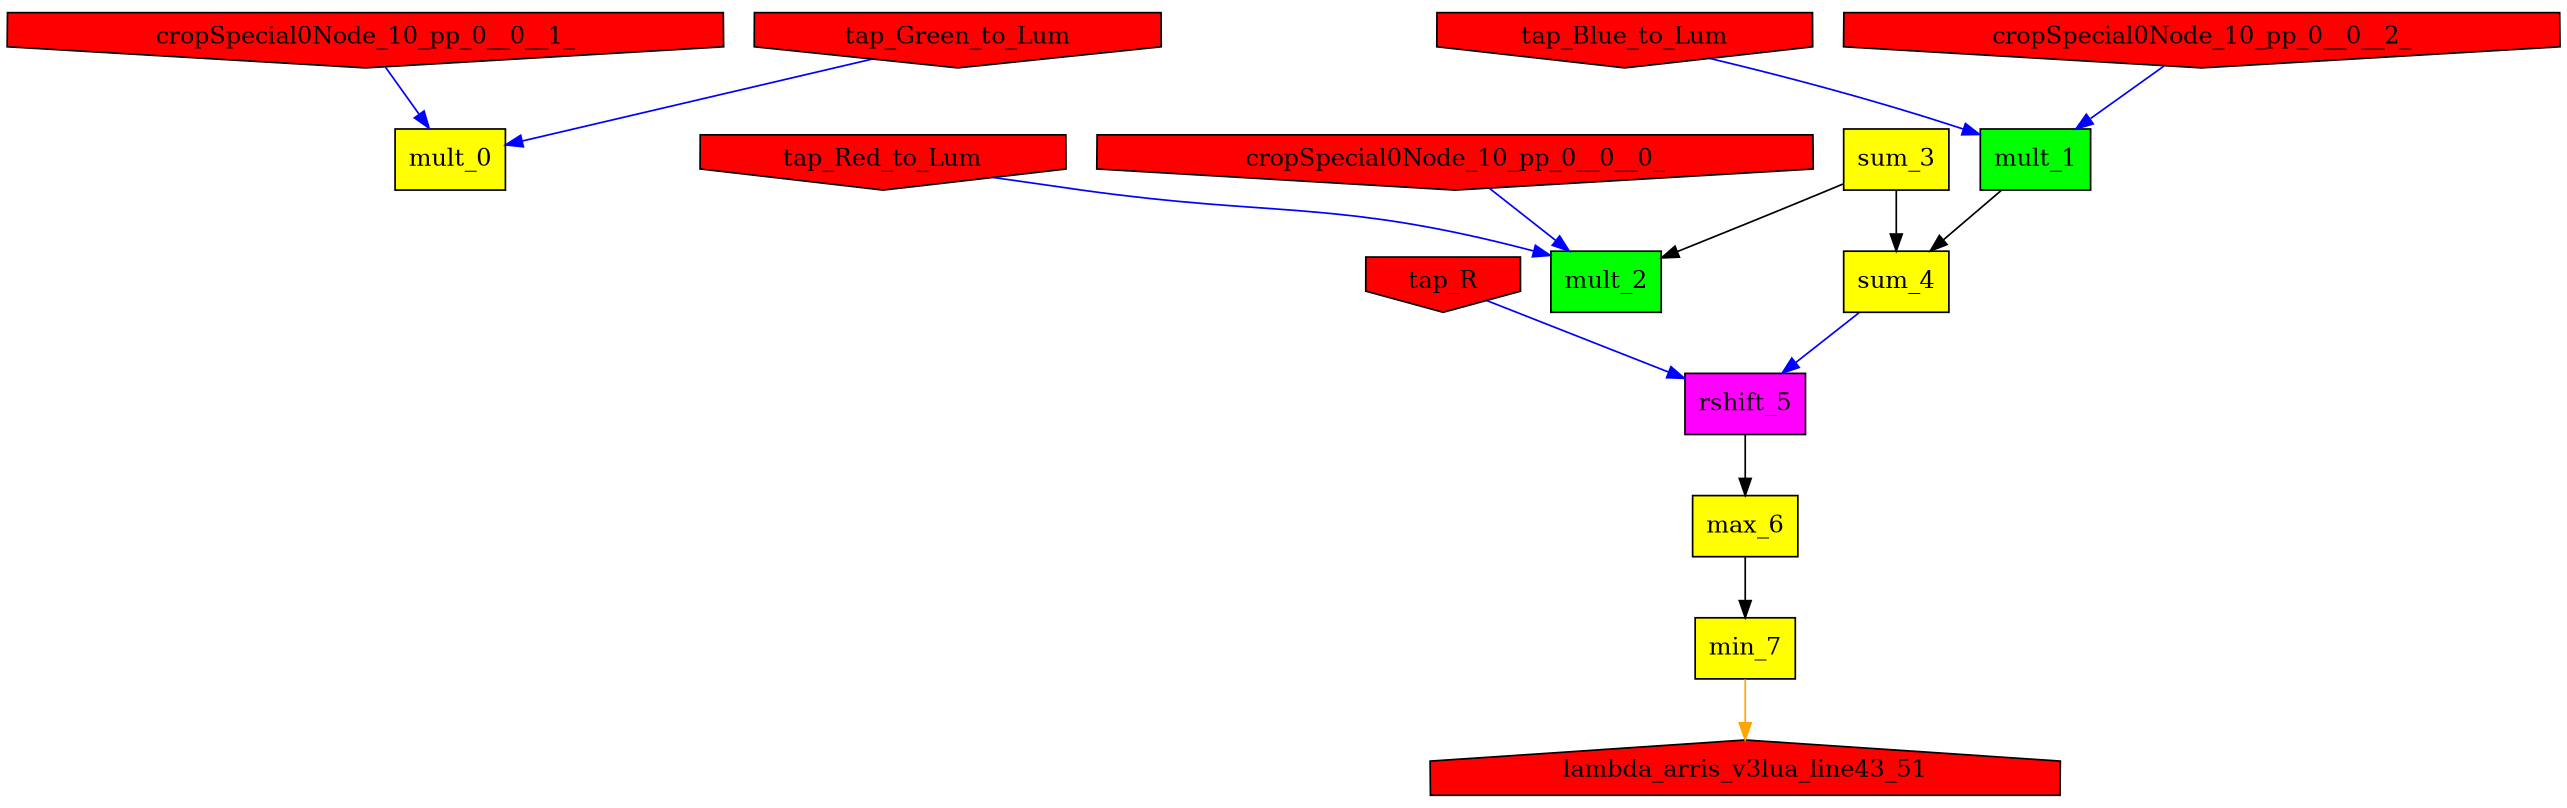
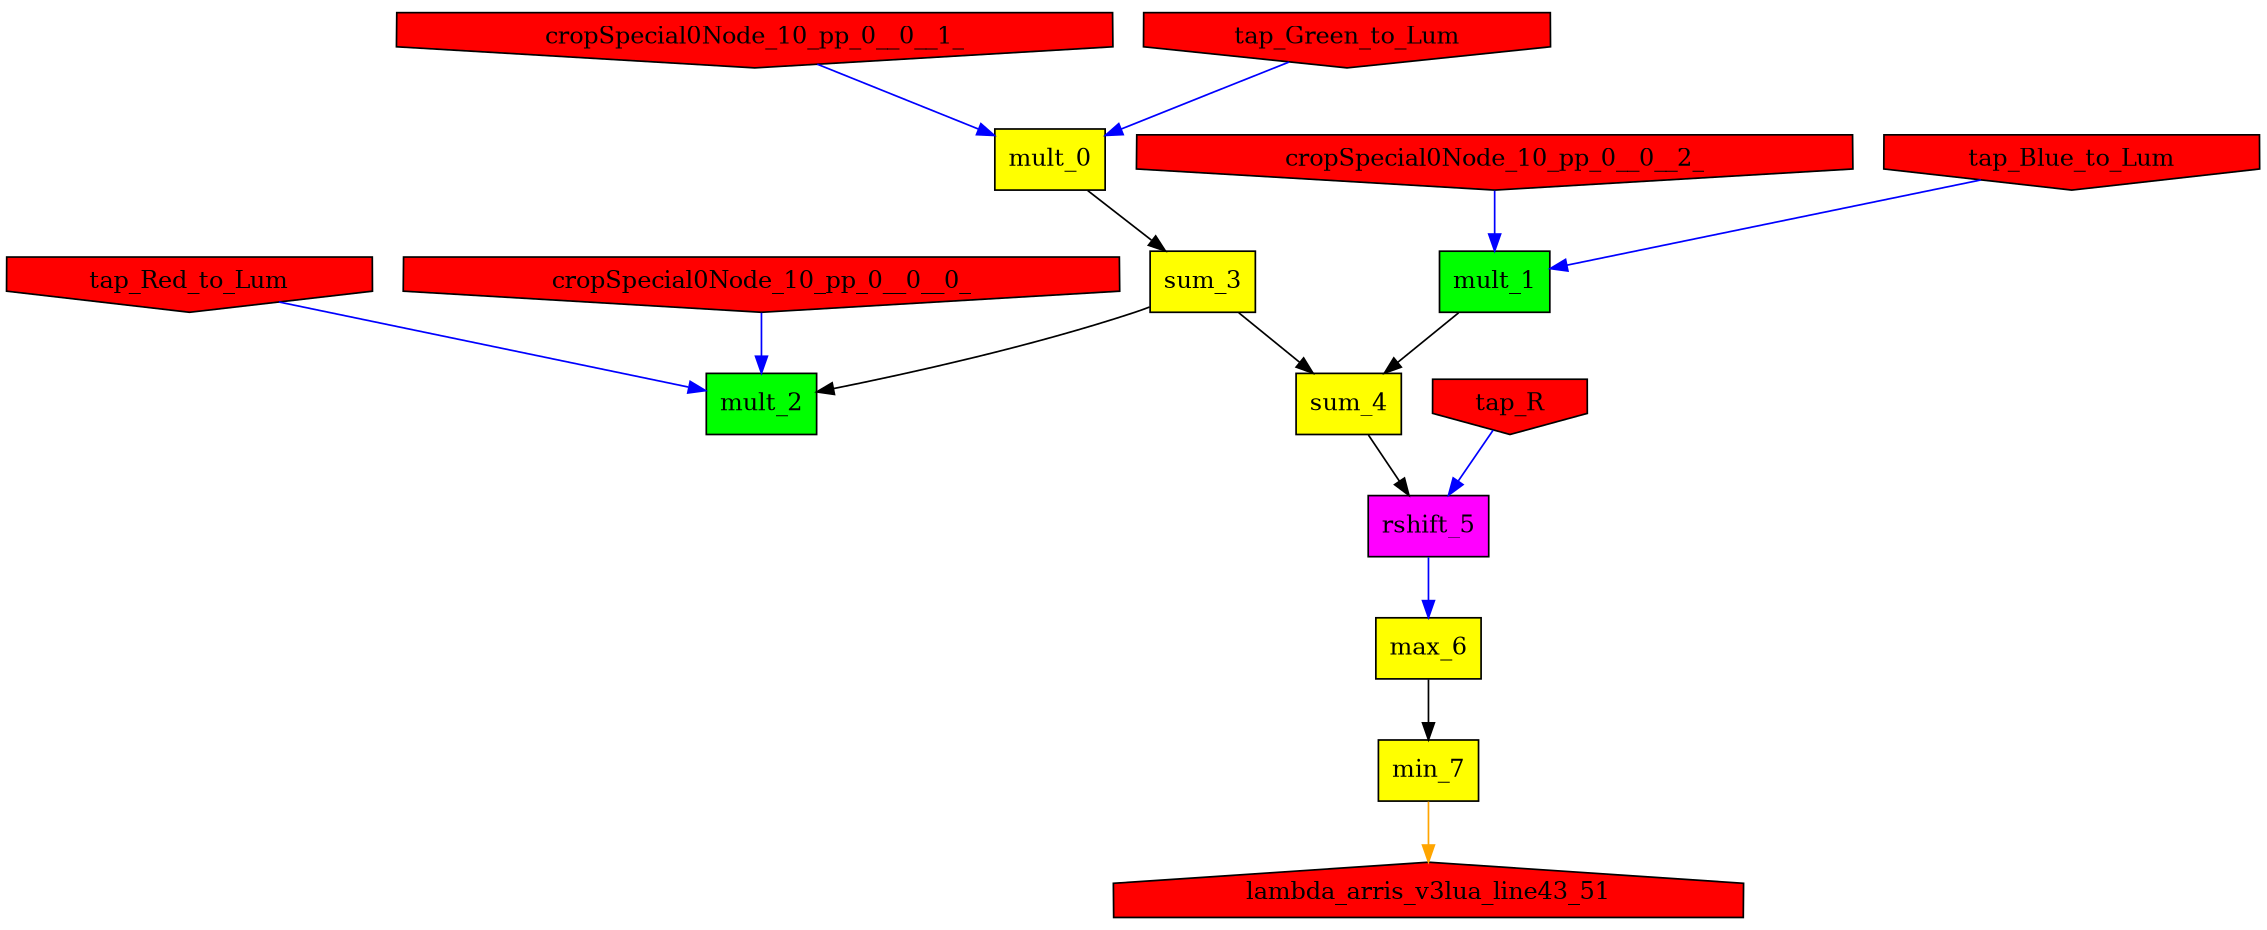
none -> (1120, 215)
(1827, 338) -> (1384, 458)
(1745, 457) -> (1428, 579)
